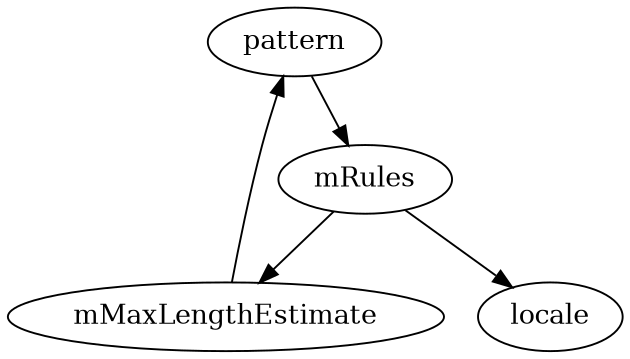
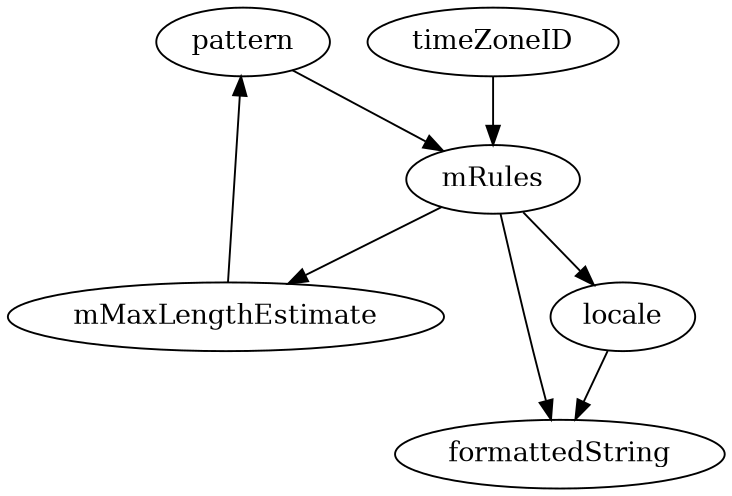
none -> (493, 42)
none -> (560, 454)
